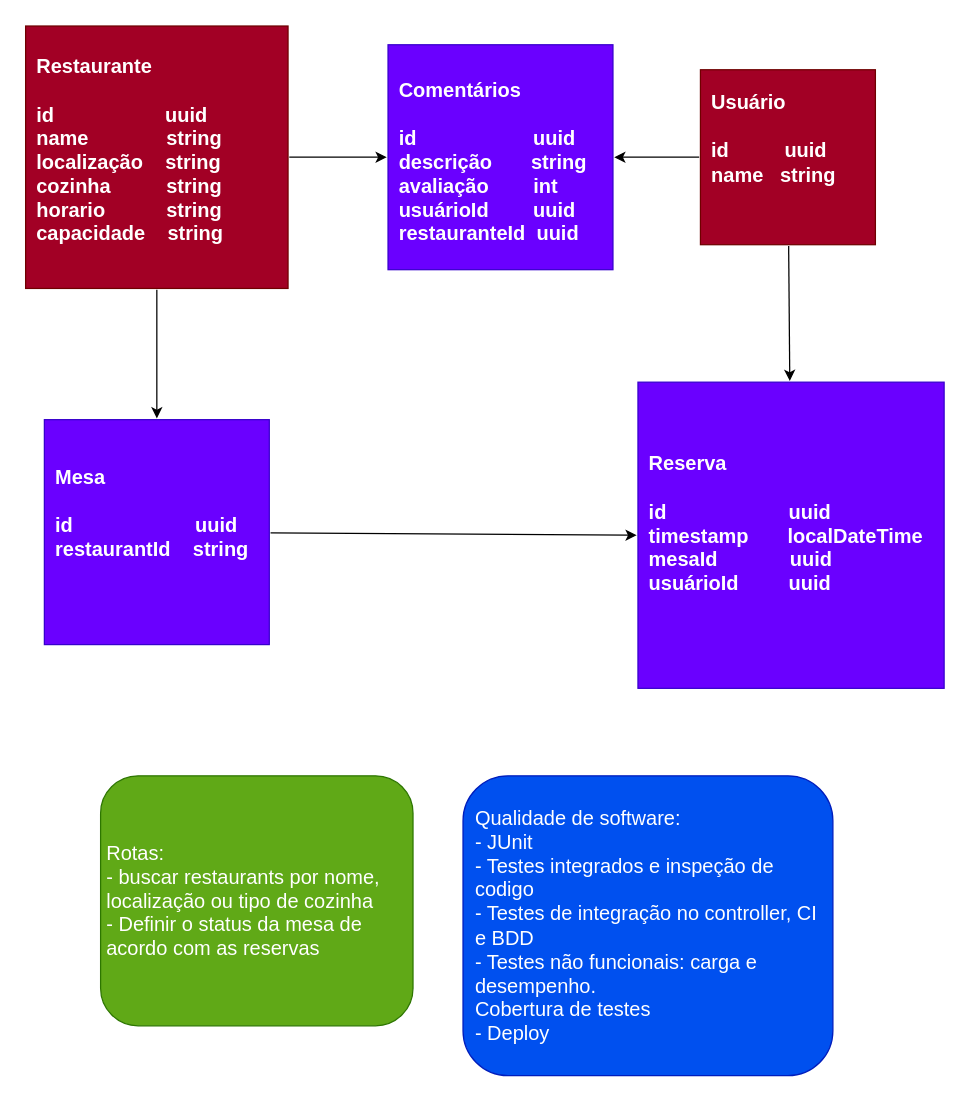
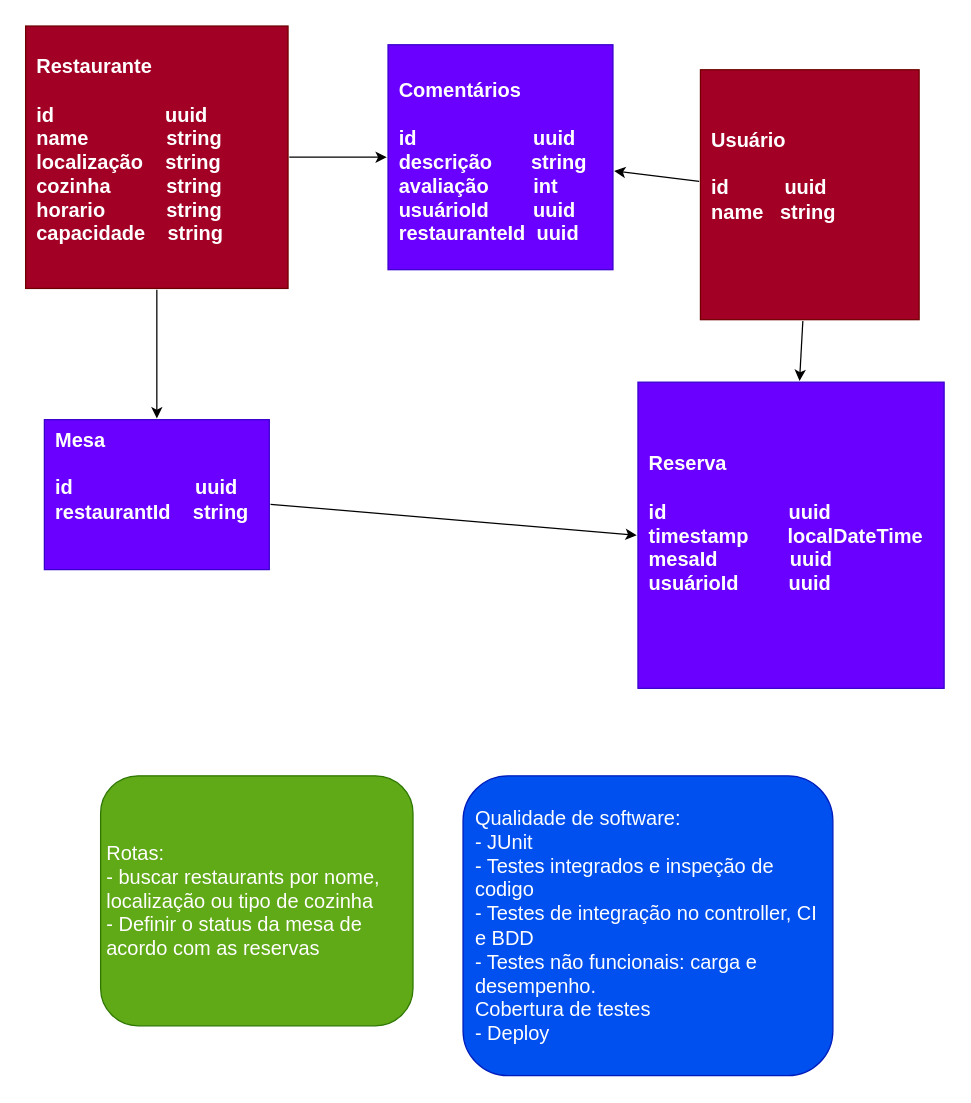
(788, 157) -> (810, 194)
(157, 532) -> (157, 494)
